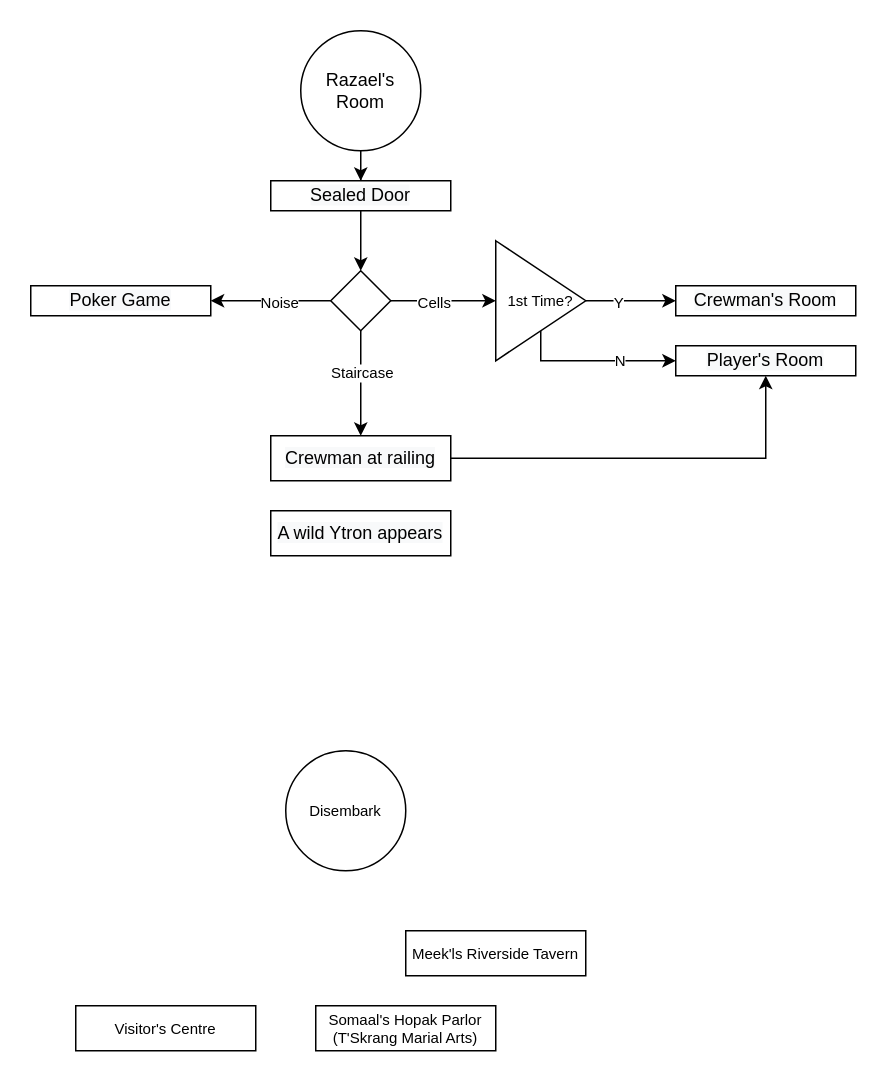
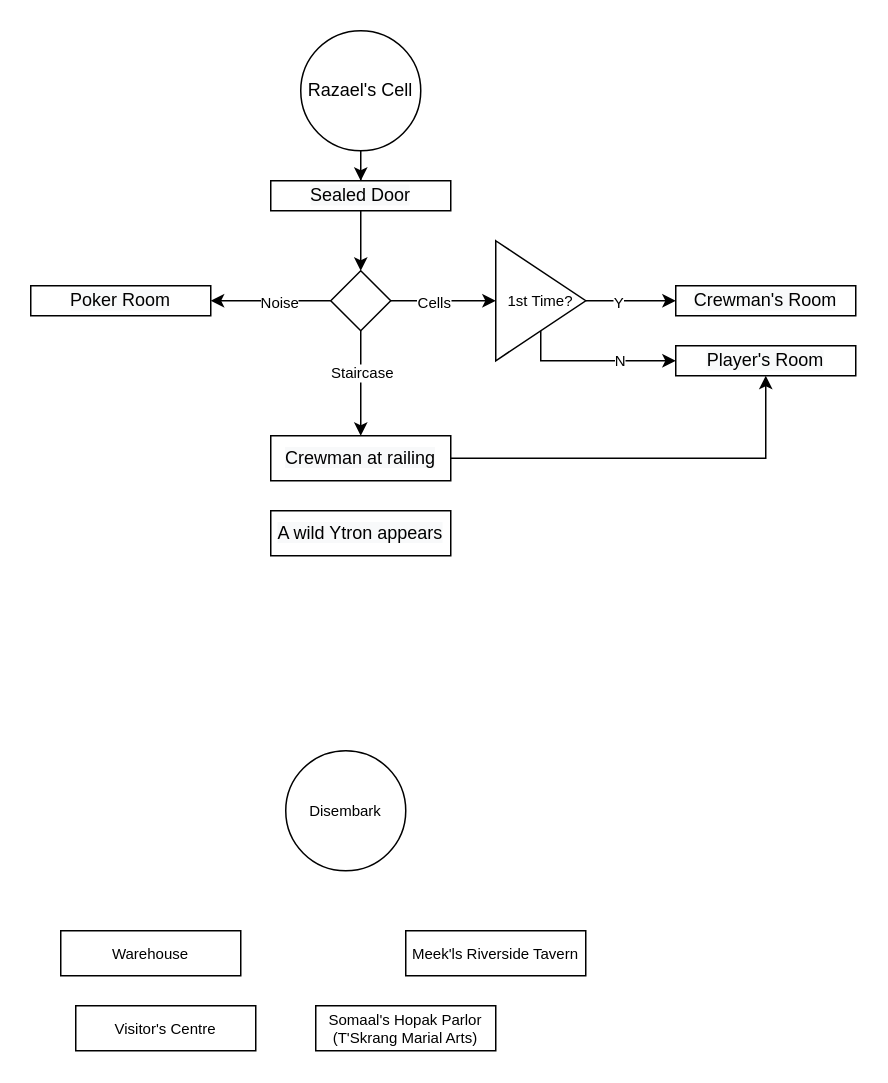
(361, 91) -> (361, 91)
(121, 301) -> (121, 301)
none -> (151, 953)
